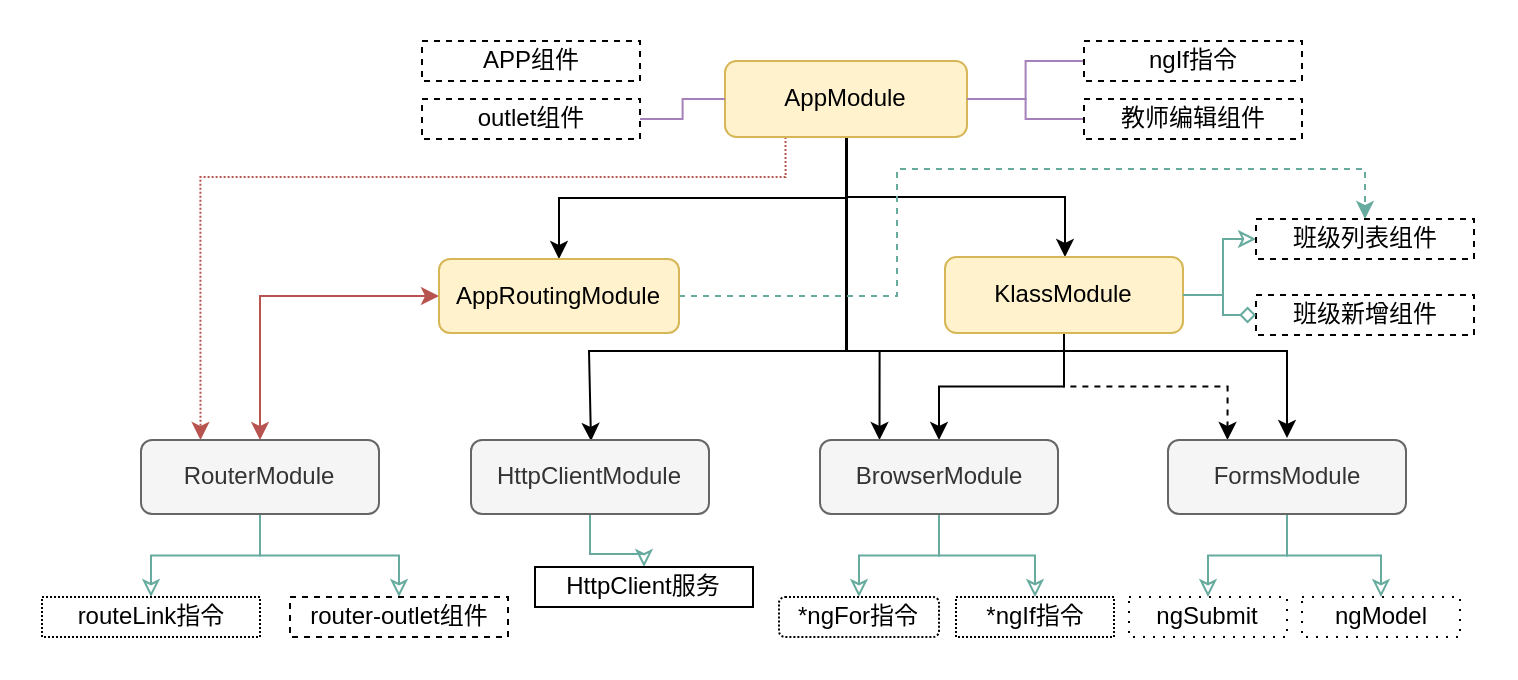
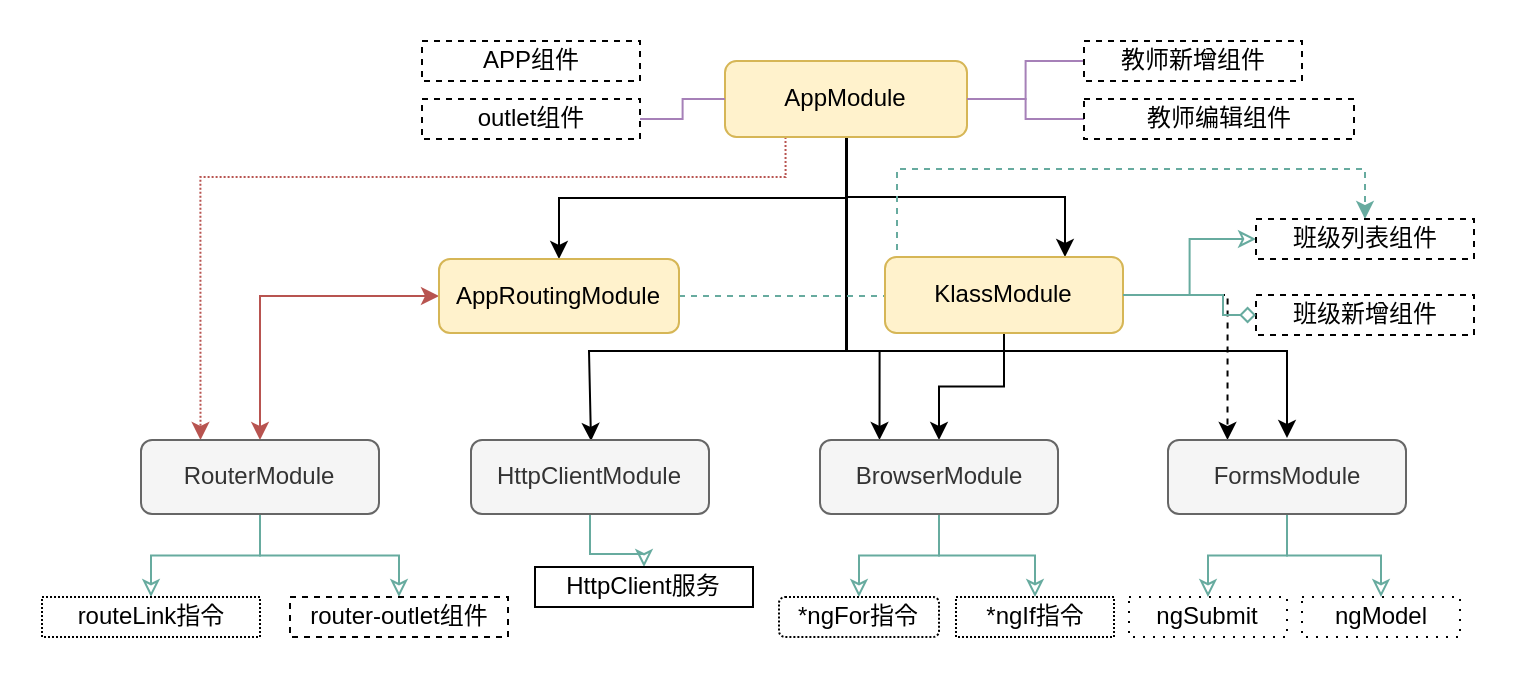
(1194, 61) -> (1194, 61)
(1193, 119) -> (1219, 119)
(1064, 295) -> (1004, 295)
